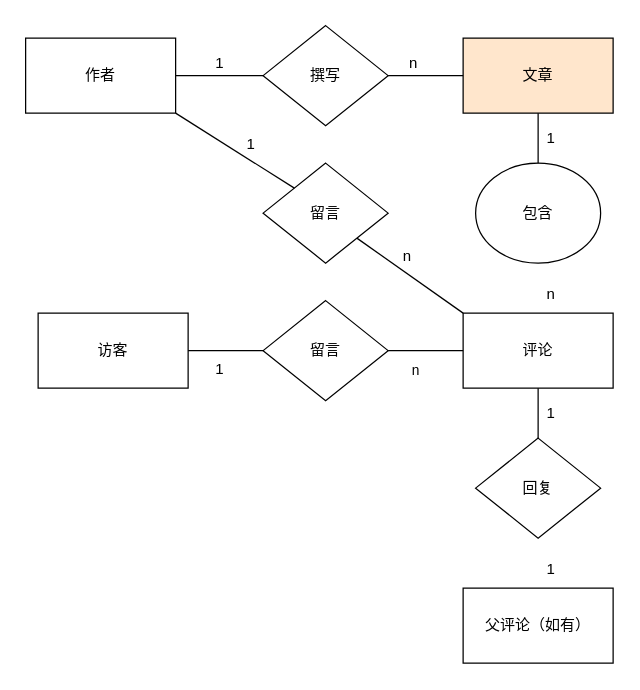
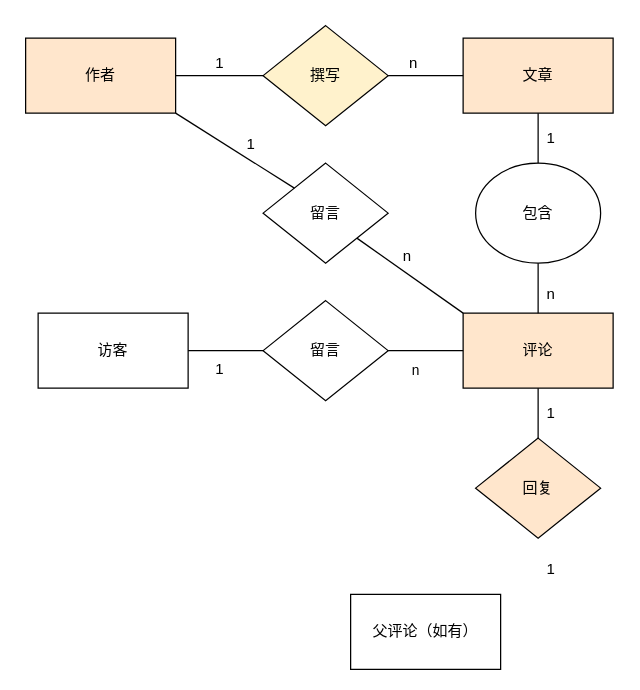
(101, 76) -> (101, 76)
(326, 76) -> (326, 76)
none -> (538, 288)
(538, 351) -> (538, 351)
(538, 488) -> (538, 488)
(538, 626) -> (426, 632)
